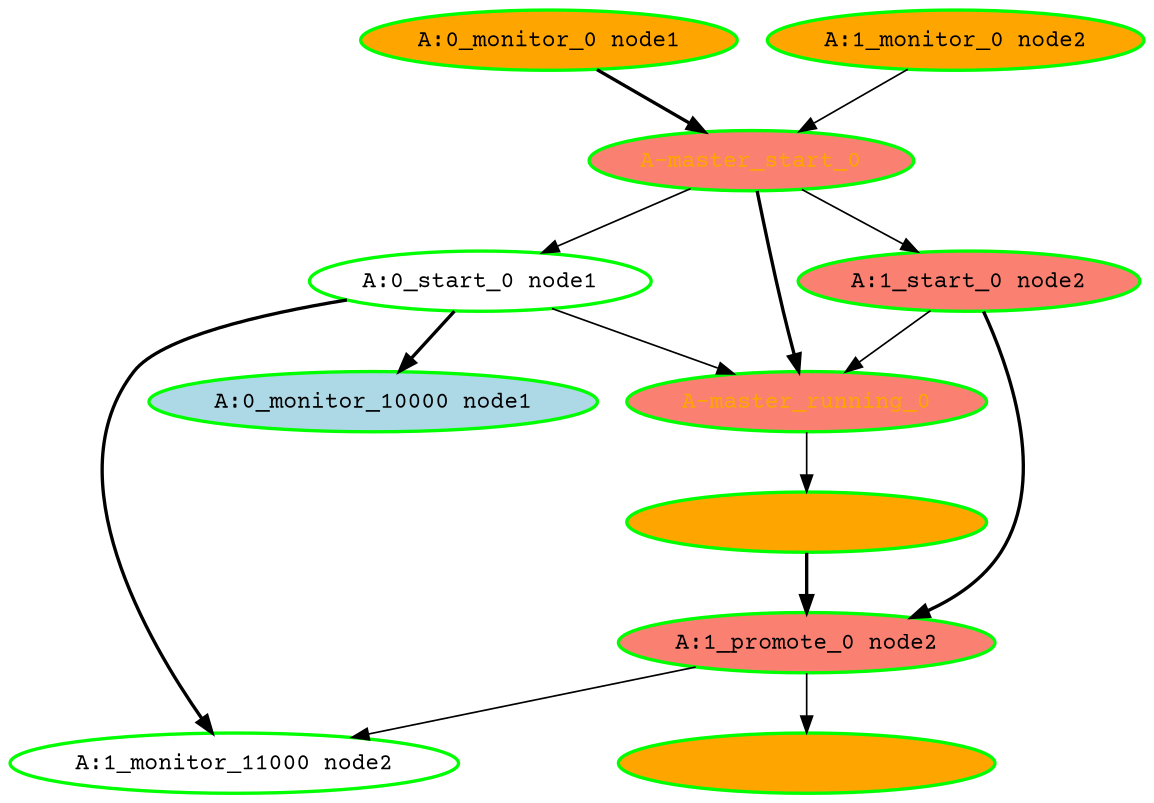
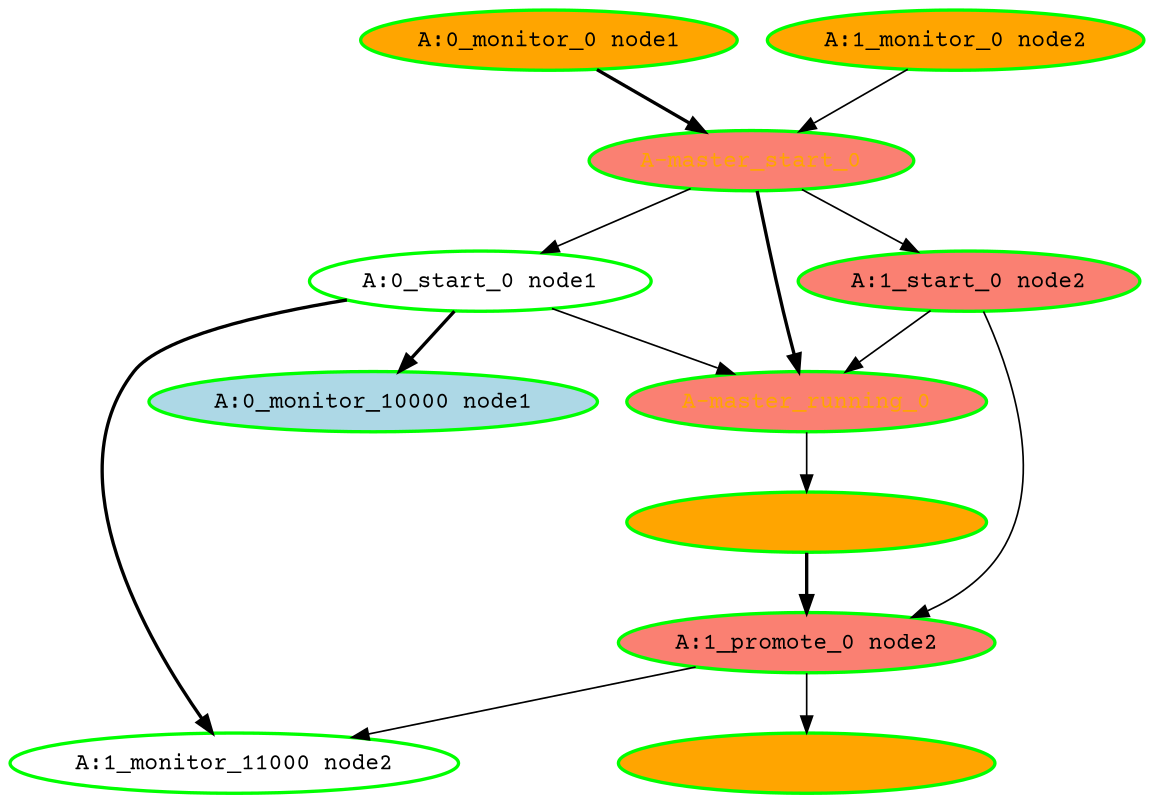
(1022, 478) -> (1022, 478)
